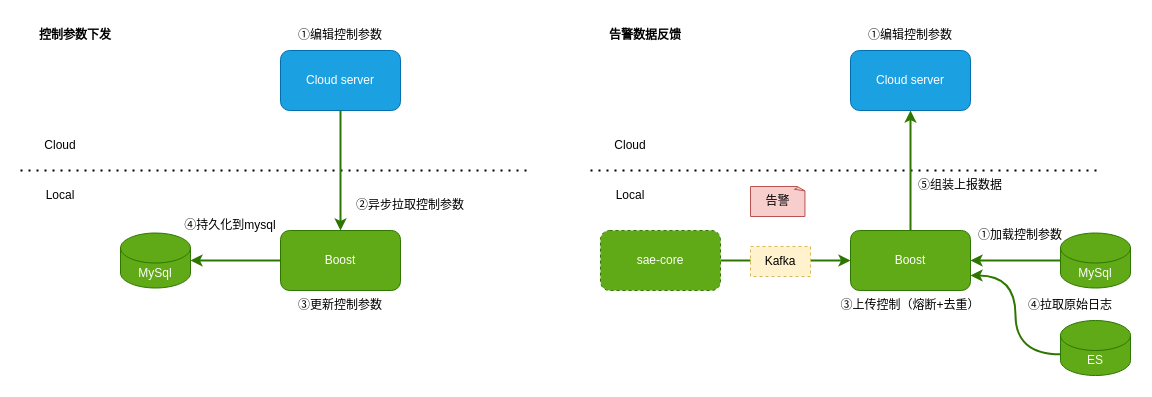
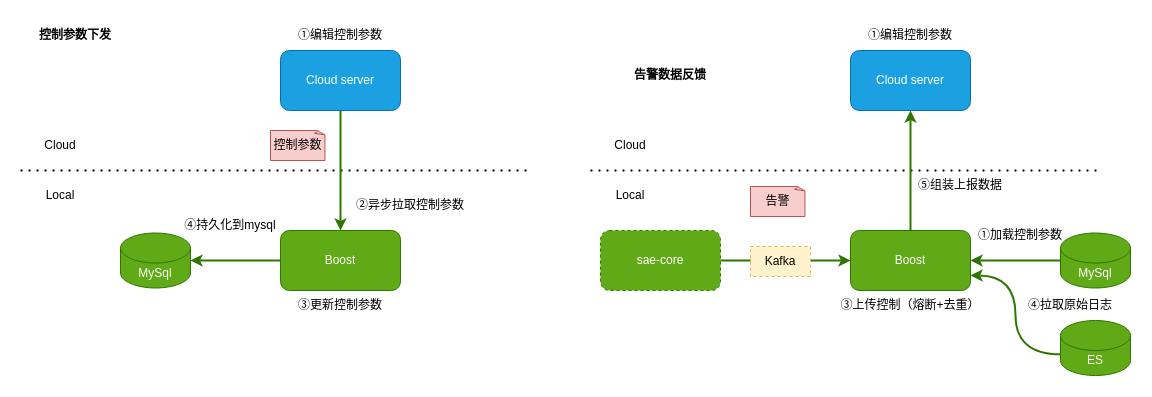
(646, 36) -> (671, 76)
none -> (298, 146)
